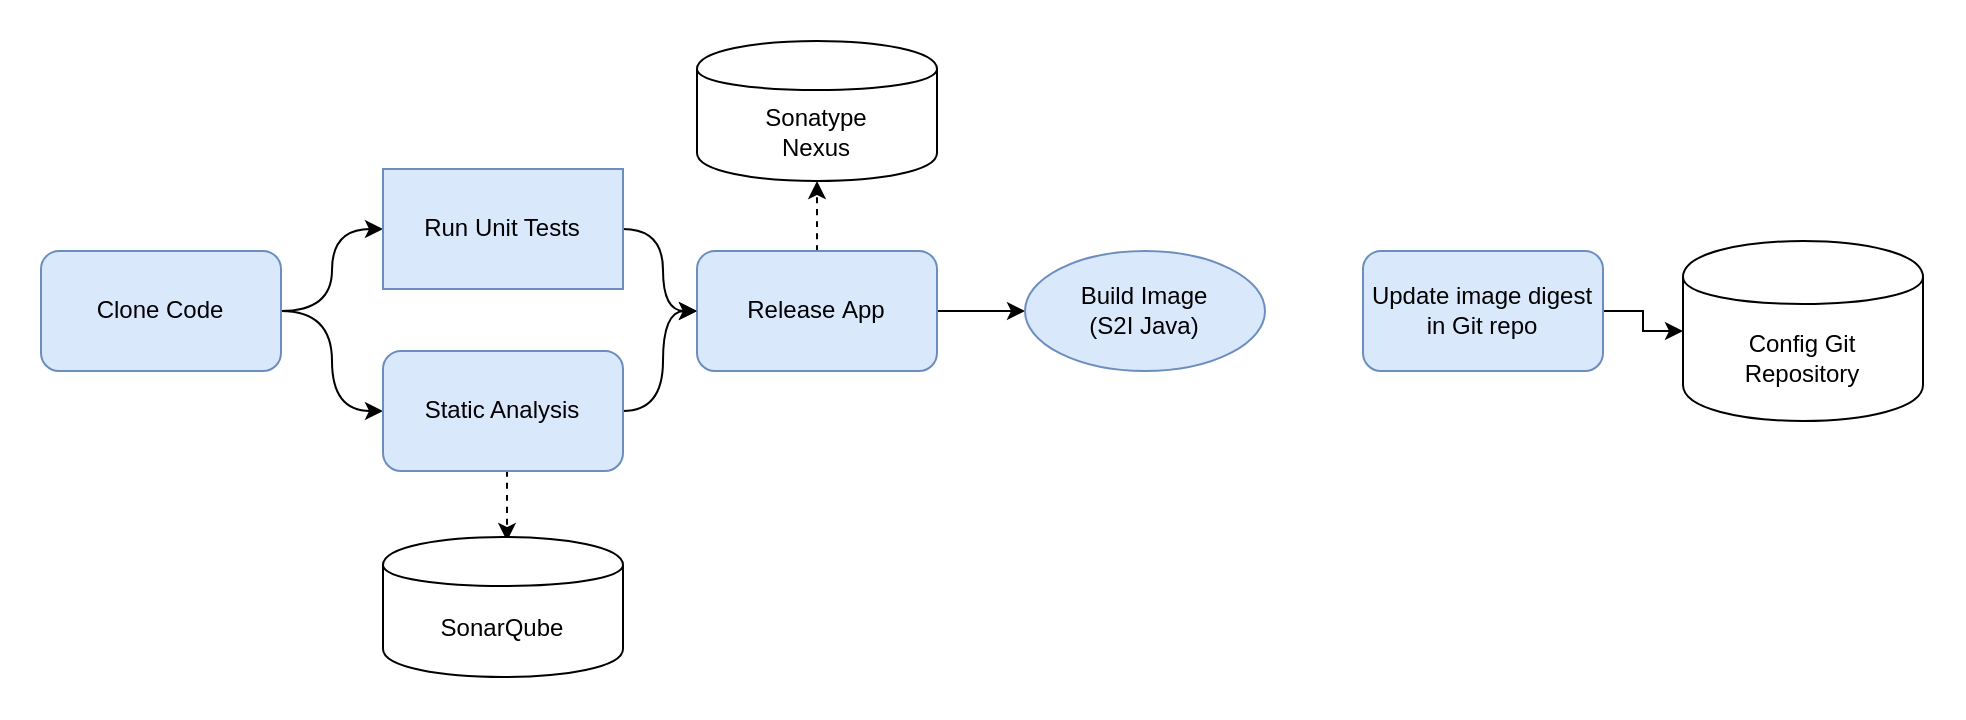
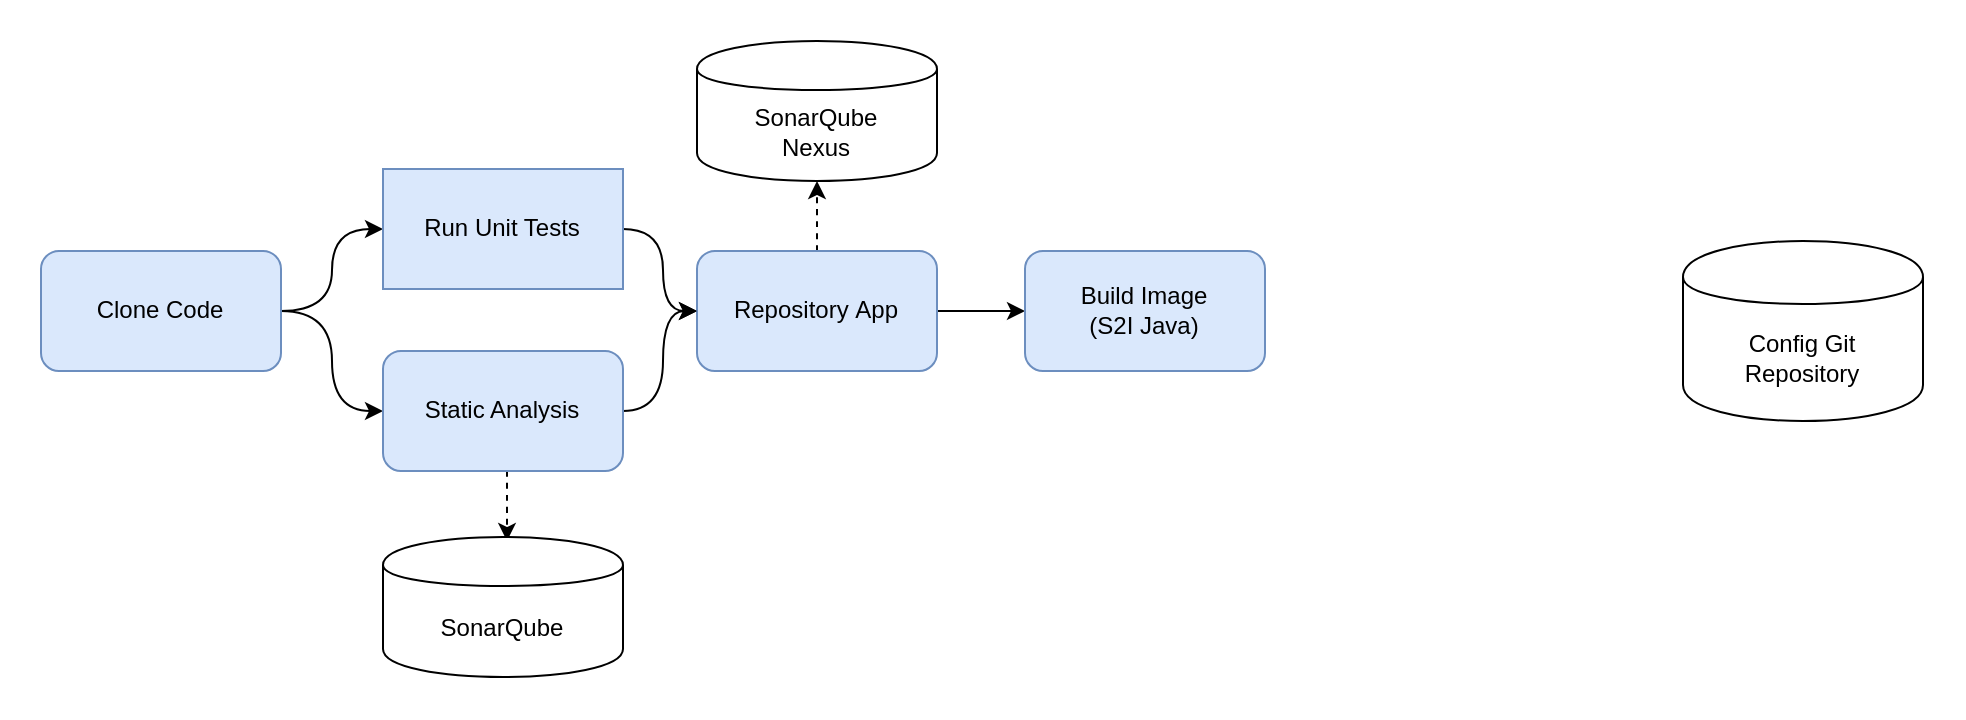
(817, 133) -> (817, 133)
(817, 311) -> (817, 311)
(1145, 311) -> (1145, 311)
(1483, 311) -> none
(1643, 314) -> none
